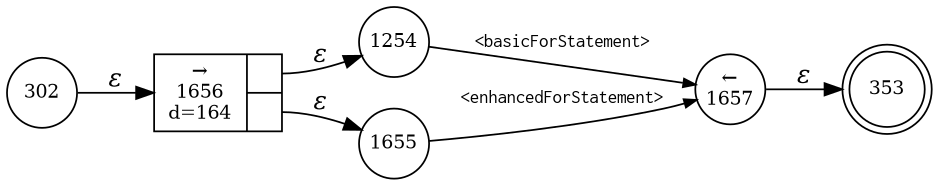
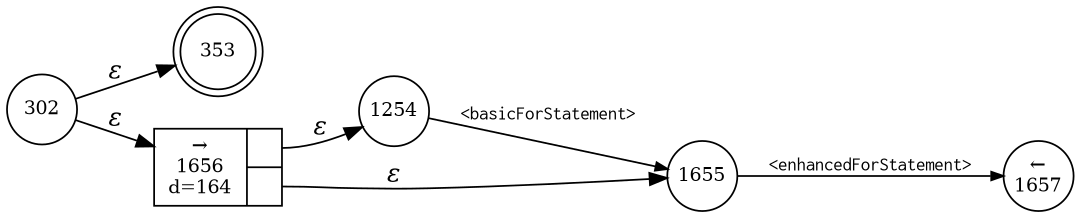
(556, 65) -> (542, 142)
(795, 89) -> (117, 85)
